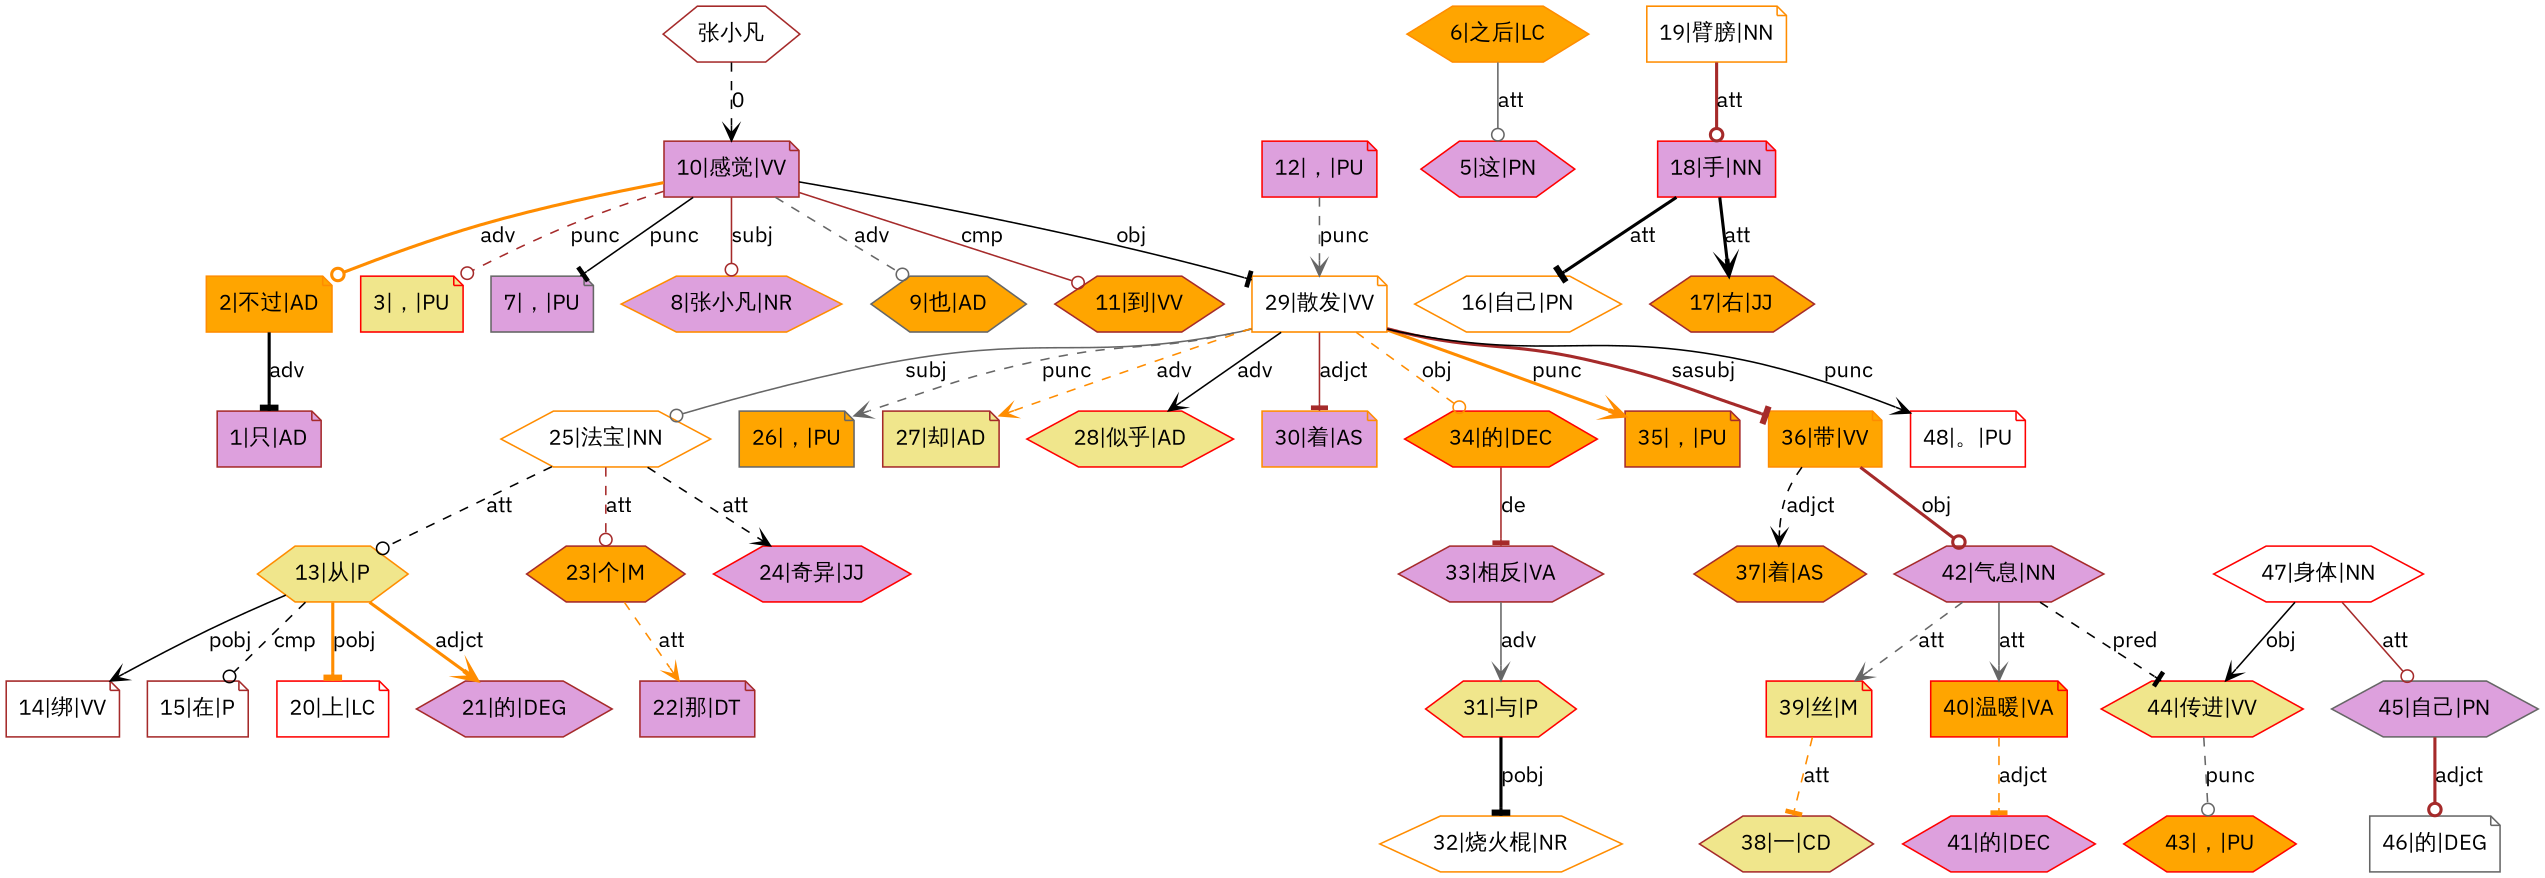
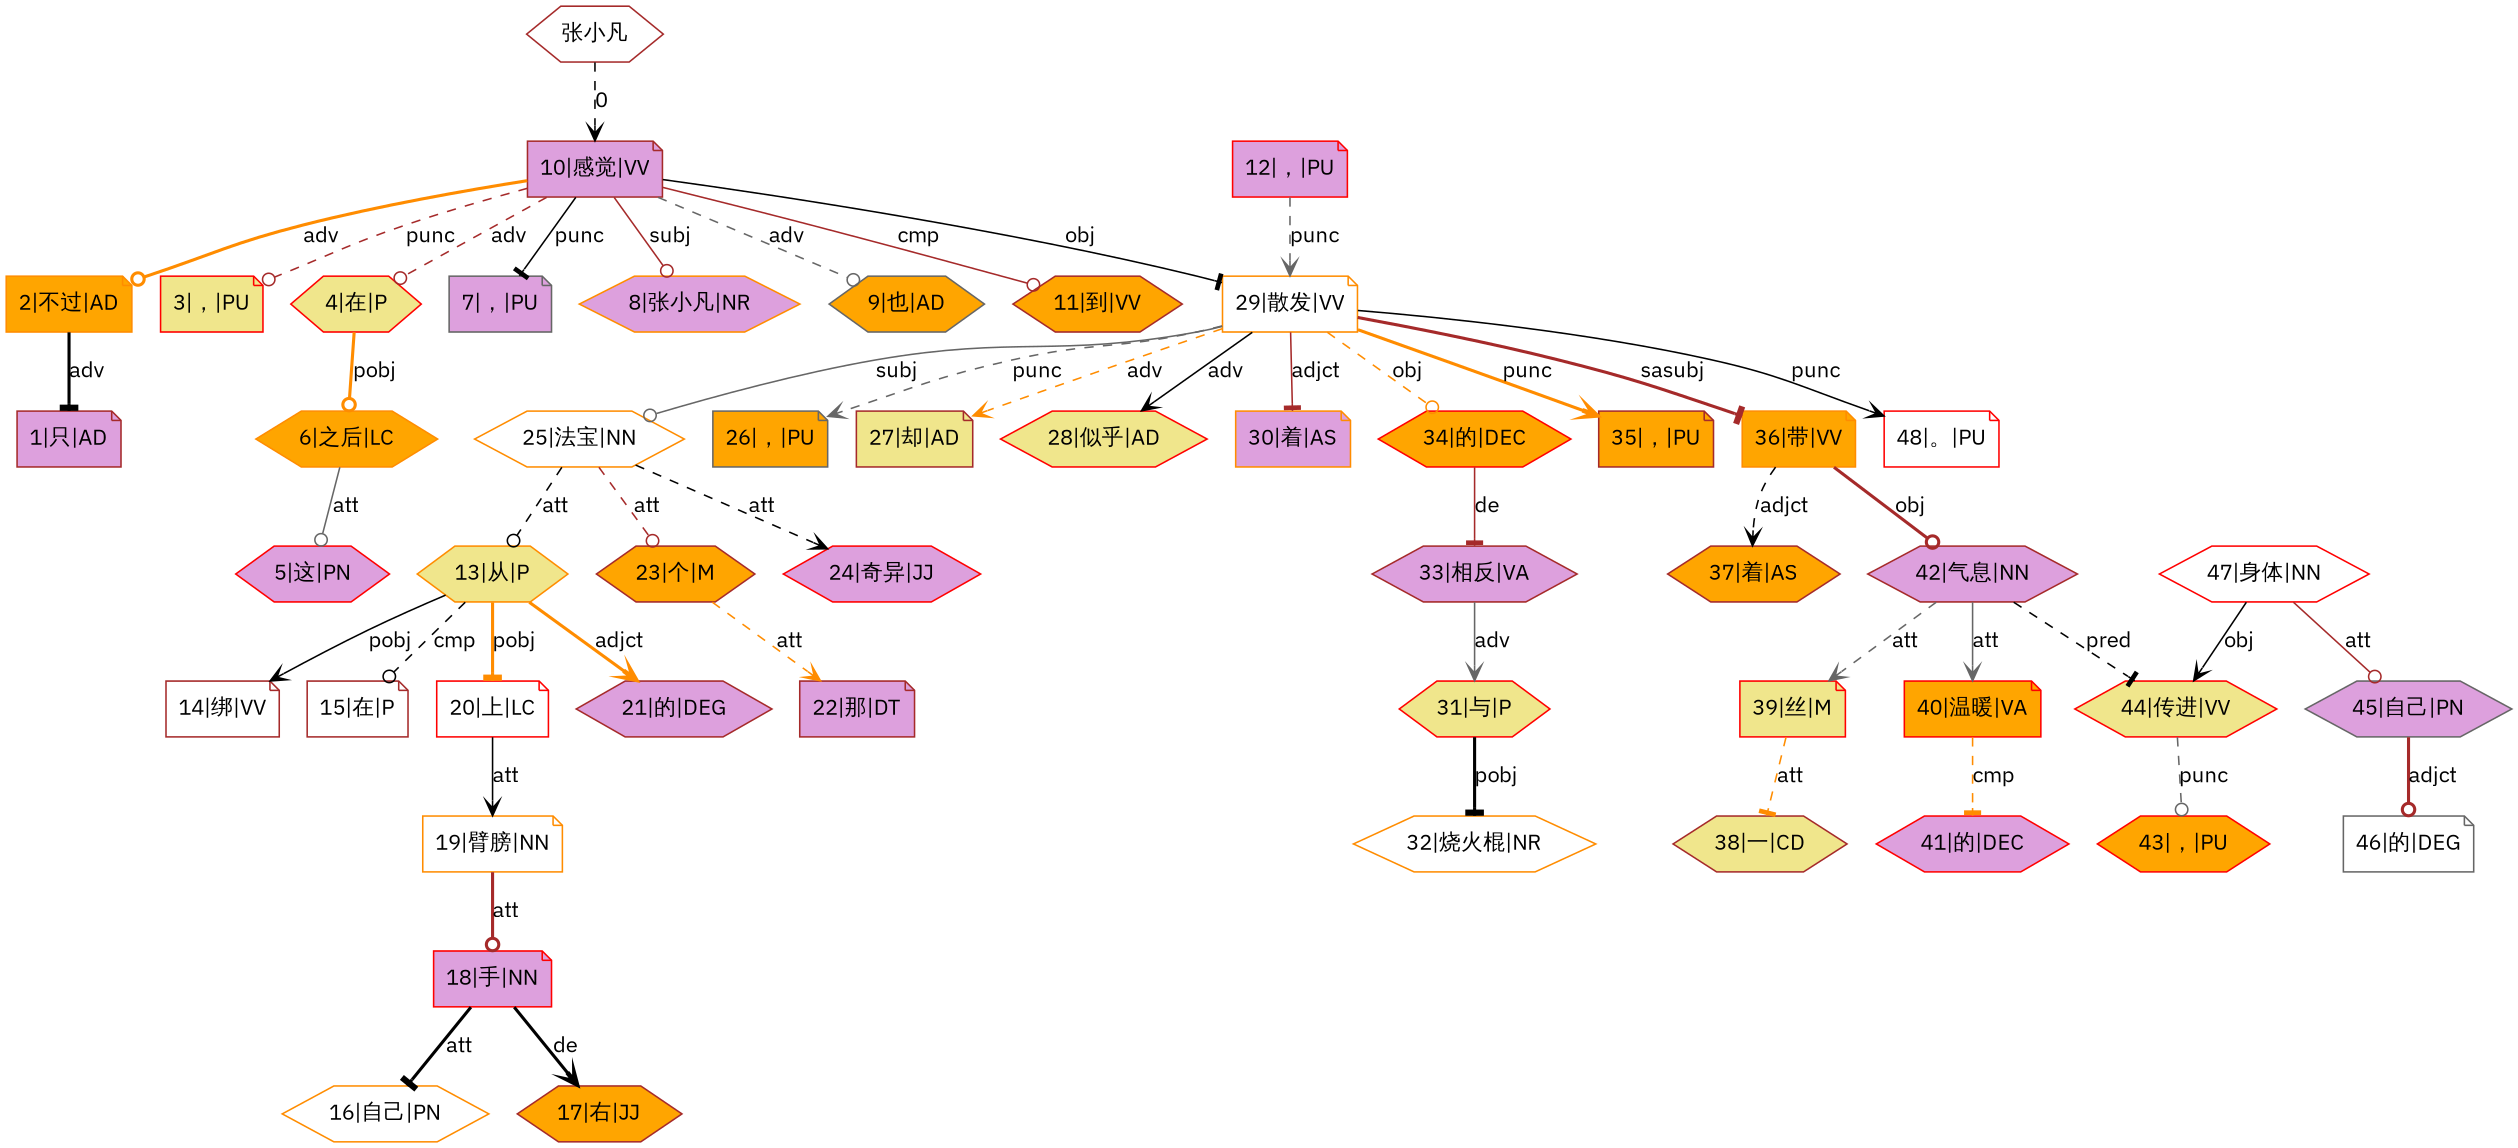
(1738, 237) -> (565, 1046)
none -> (356, 304)
none -> (493, 769)
(2024, 776) -> (1994, 776)
